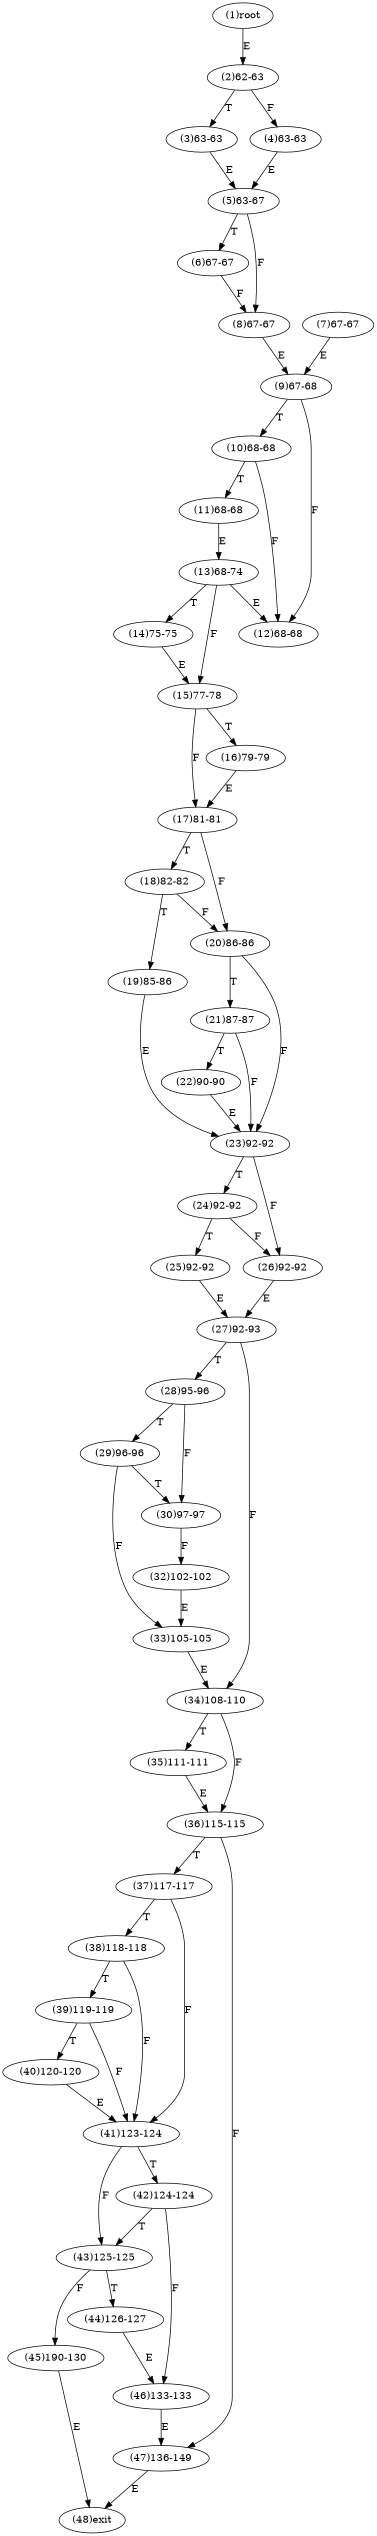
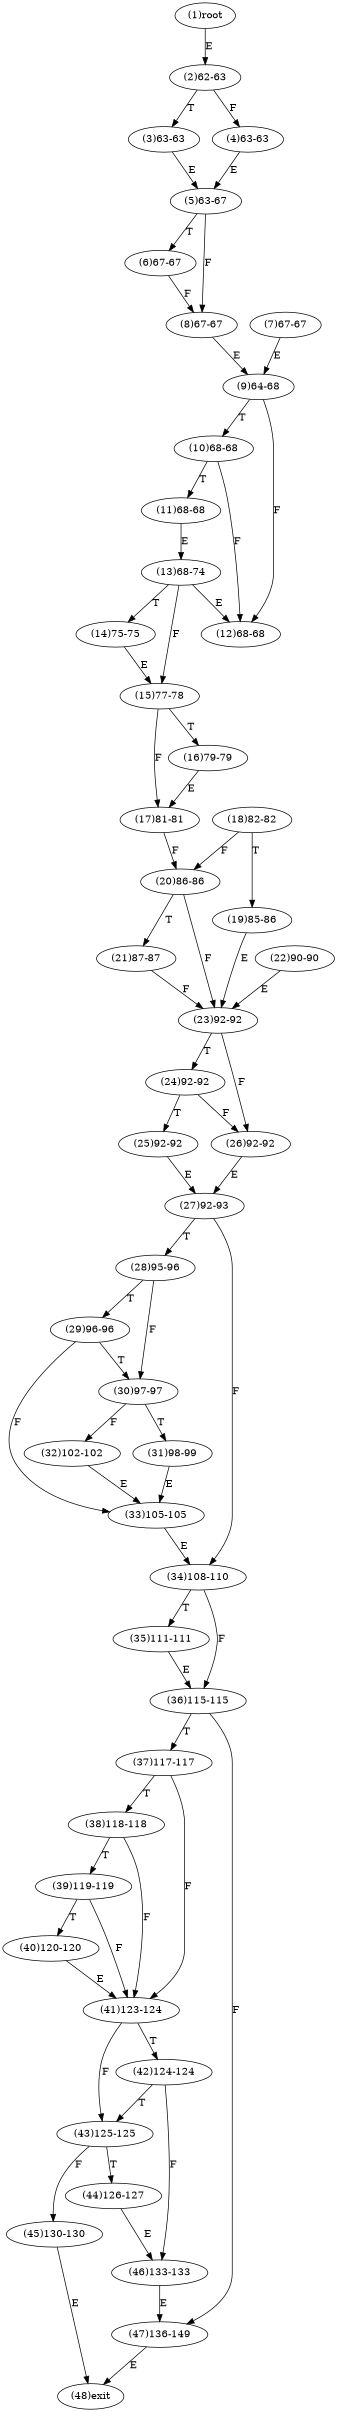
(296, 387) -> (259, 387)
(183, 848) -> none
(217, 1048) -> none
none -> (173, 1454)
(56, 2358) -> (54, 2234)
